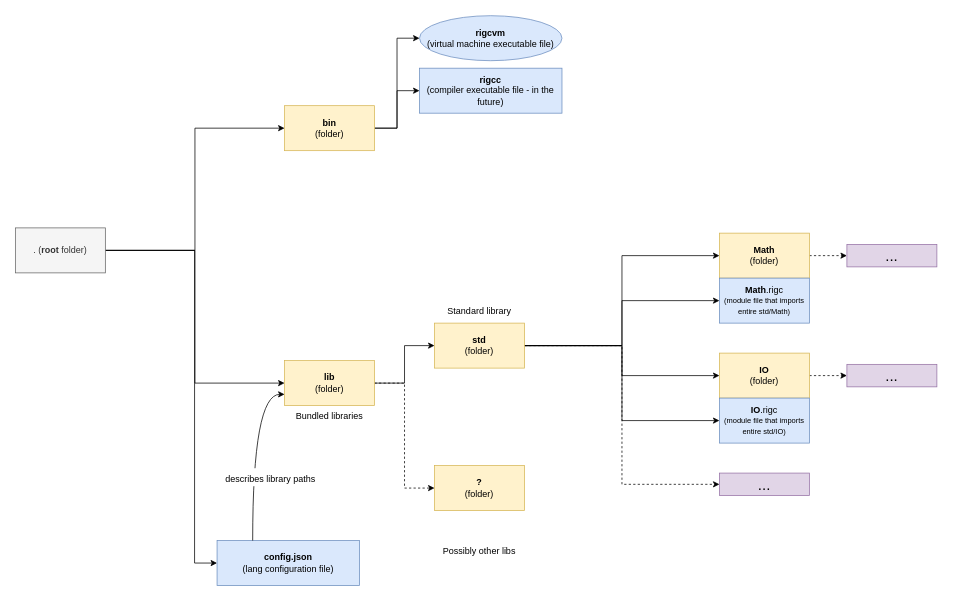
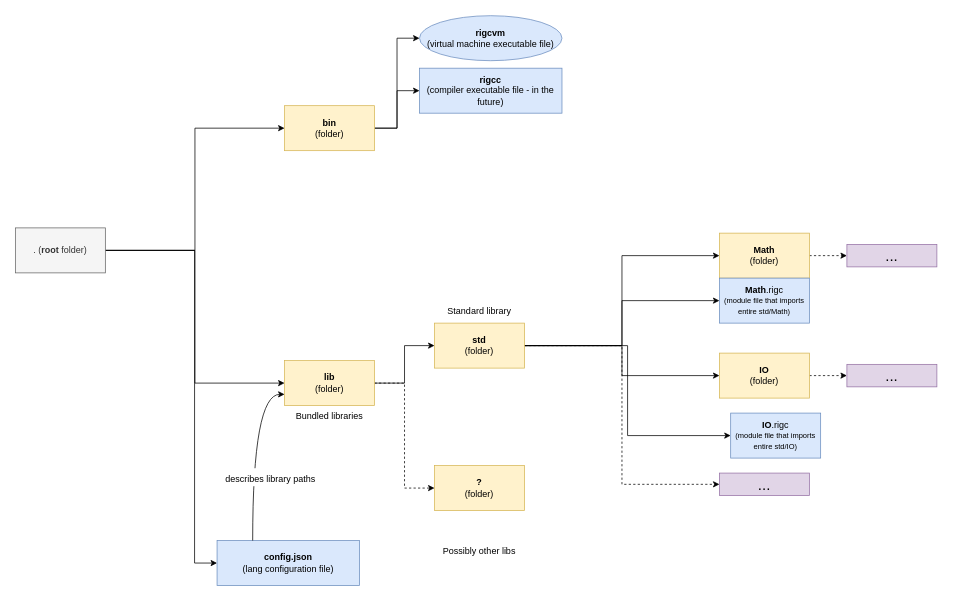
(765, 420) -> (776, 435)
